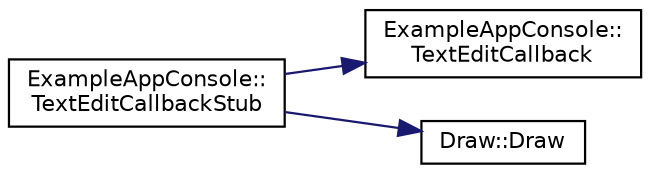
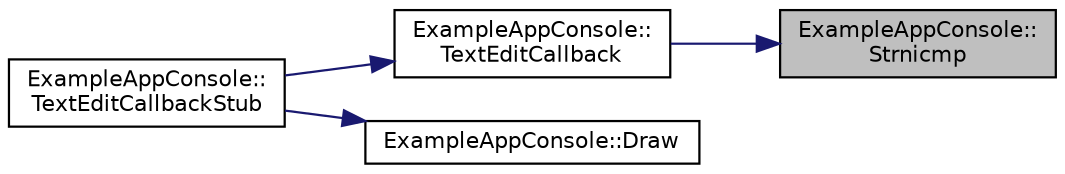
none -> (918, 44)
(503, 142) -> (532, 142)
